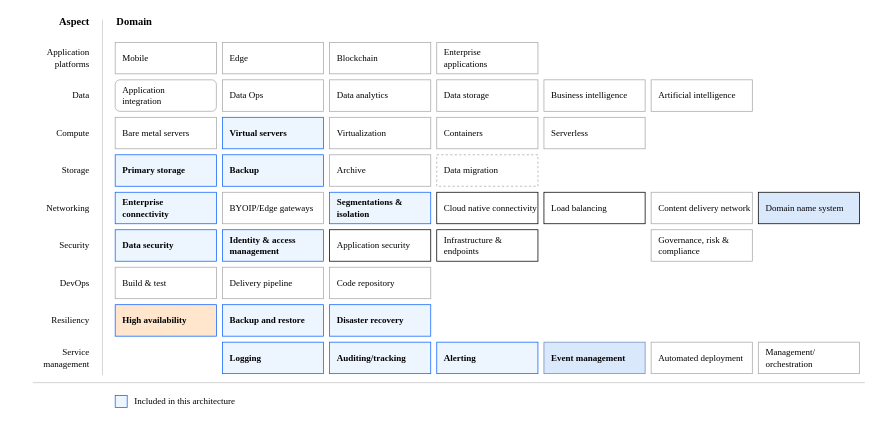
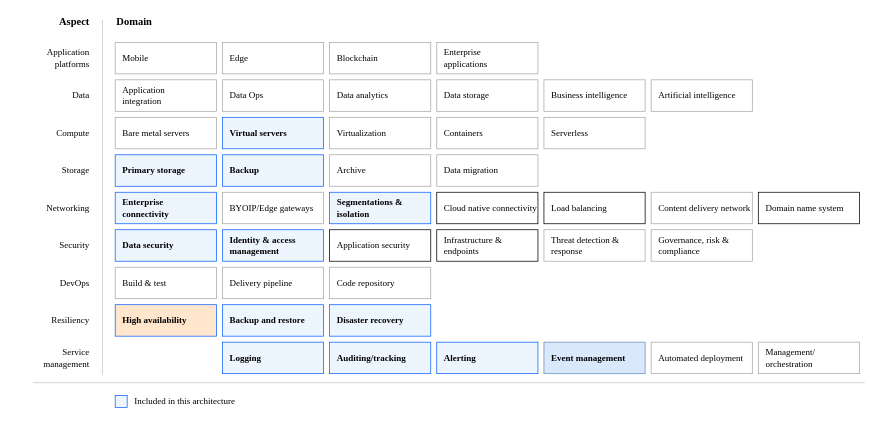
(166, 96) -> (166, 96)
(488, 171) -> (488, 171)
(809, 208) -> (809, 208)
none -> (595, 246)
